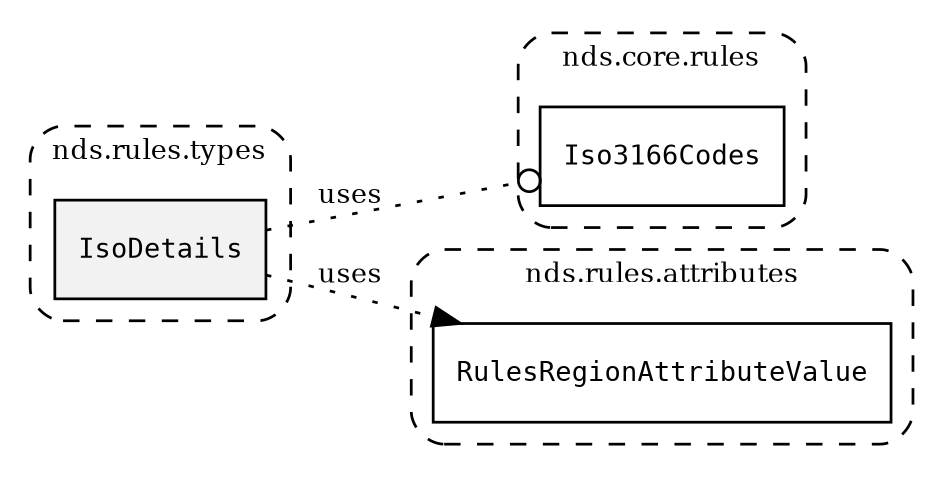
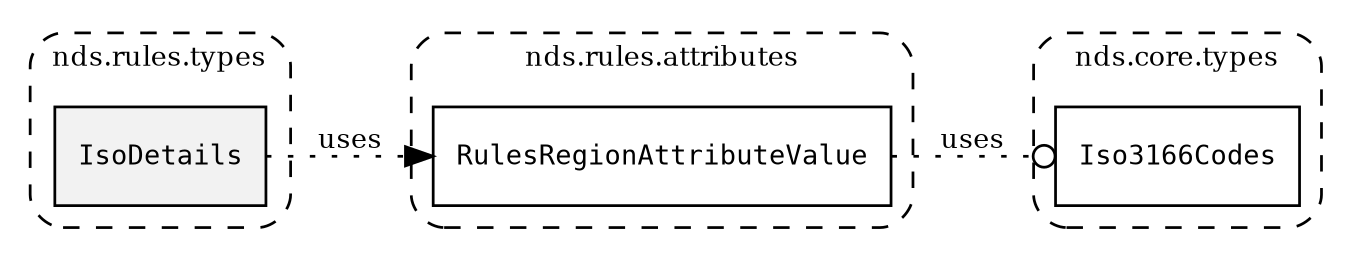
(662, 59) -> (1178, 59)
(392, 207) -> (962, 156)
